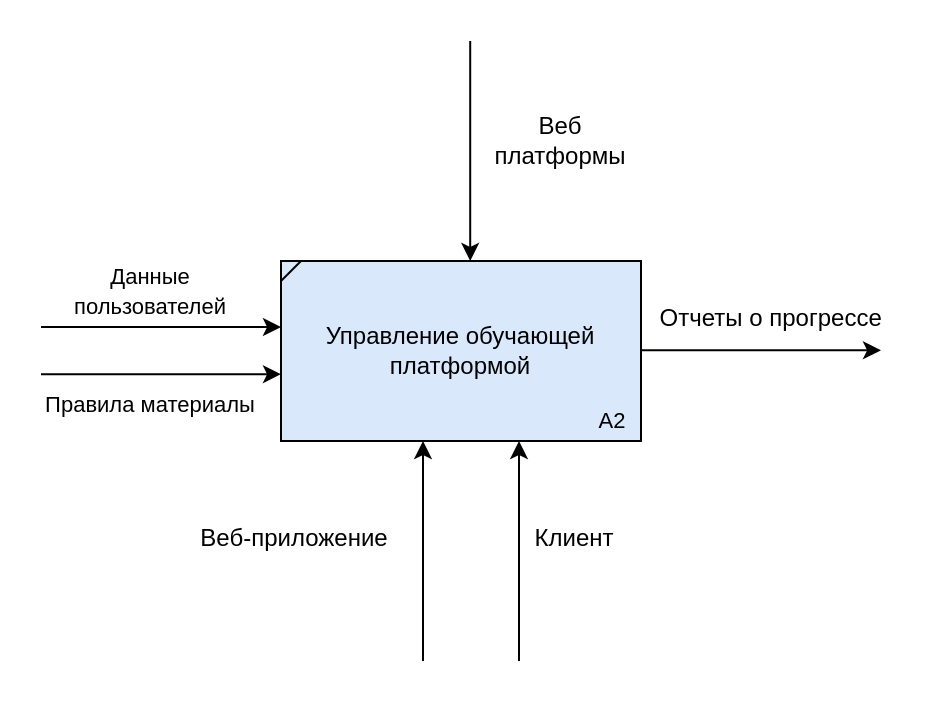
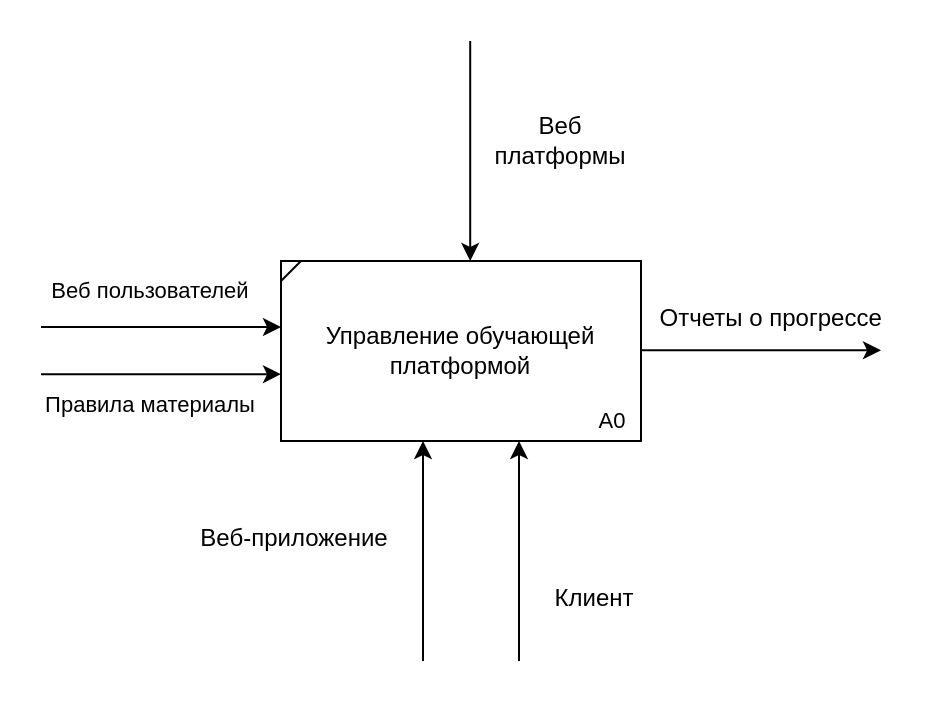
(151, 291) -> (151, 291)
(461, 351) -> (461, 351)
(613, 421) -> (613, 421)
(575, 539) -> (595, 599)
